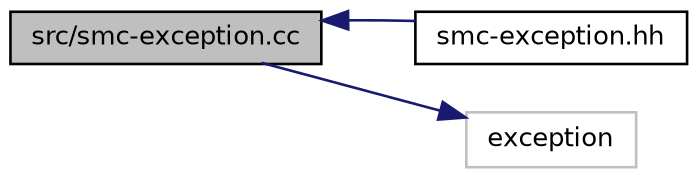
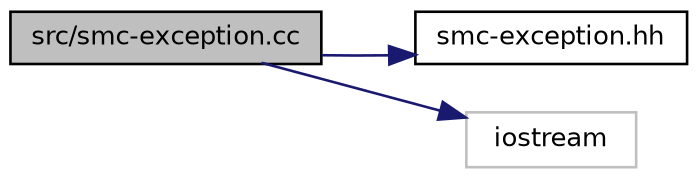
(382, 20) -> (355, 56)
(551, 140) -> (551, 140)
